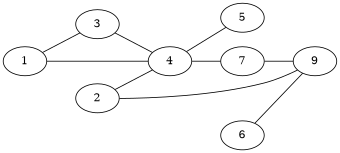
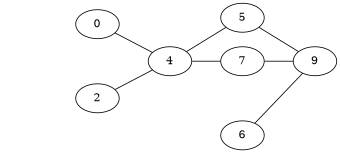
(97, 24) -> (97, 24)
(25, 61) -> none
(210, 93) -> (279, 39)
